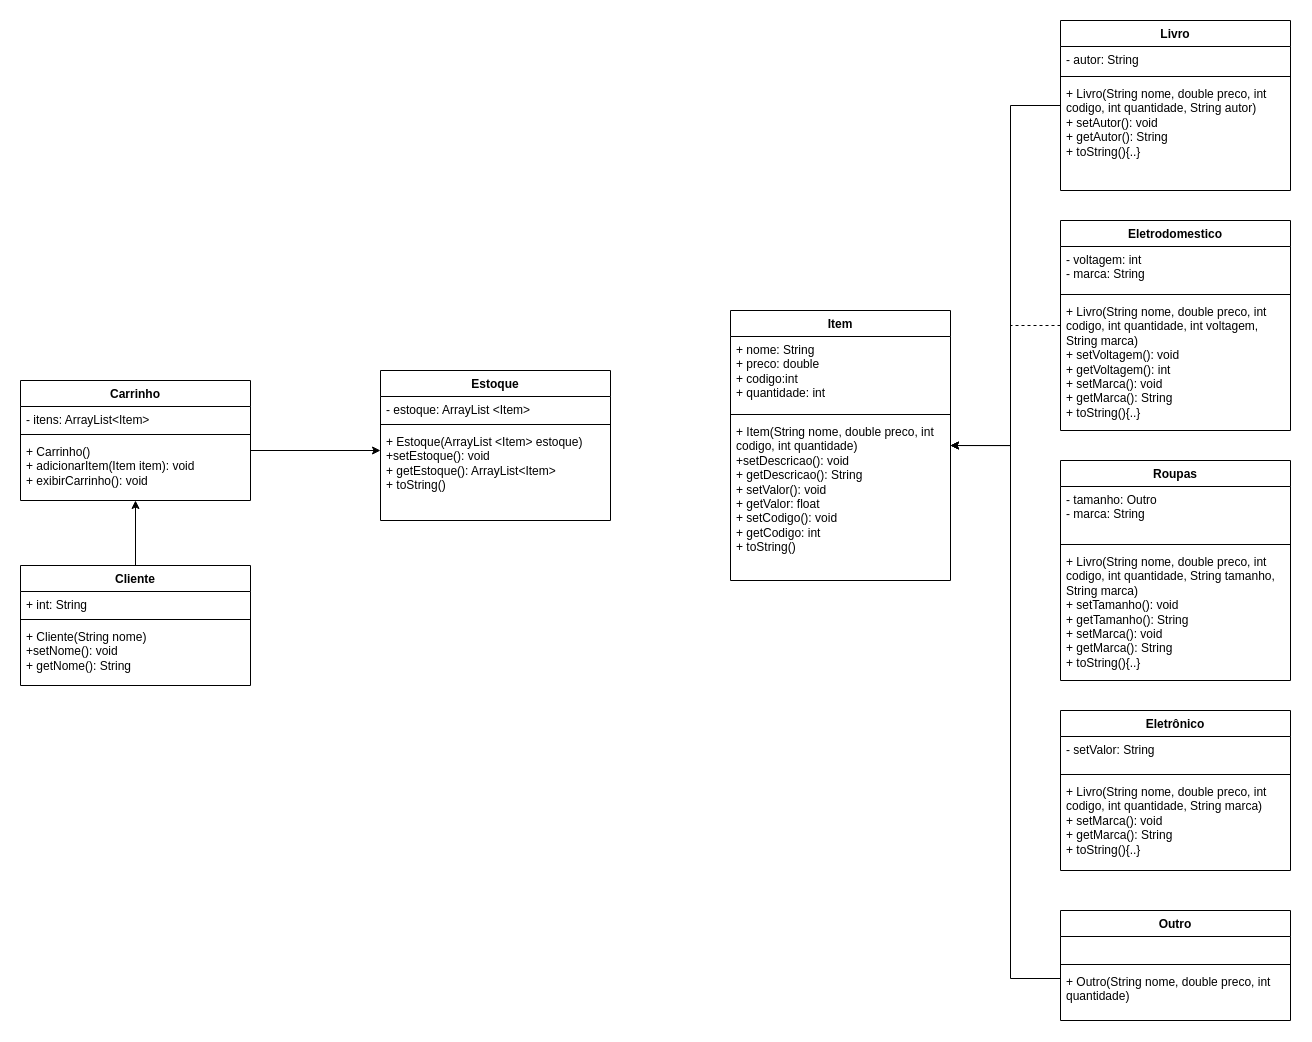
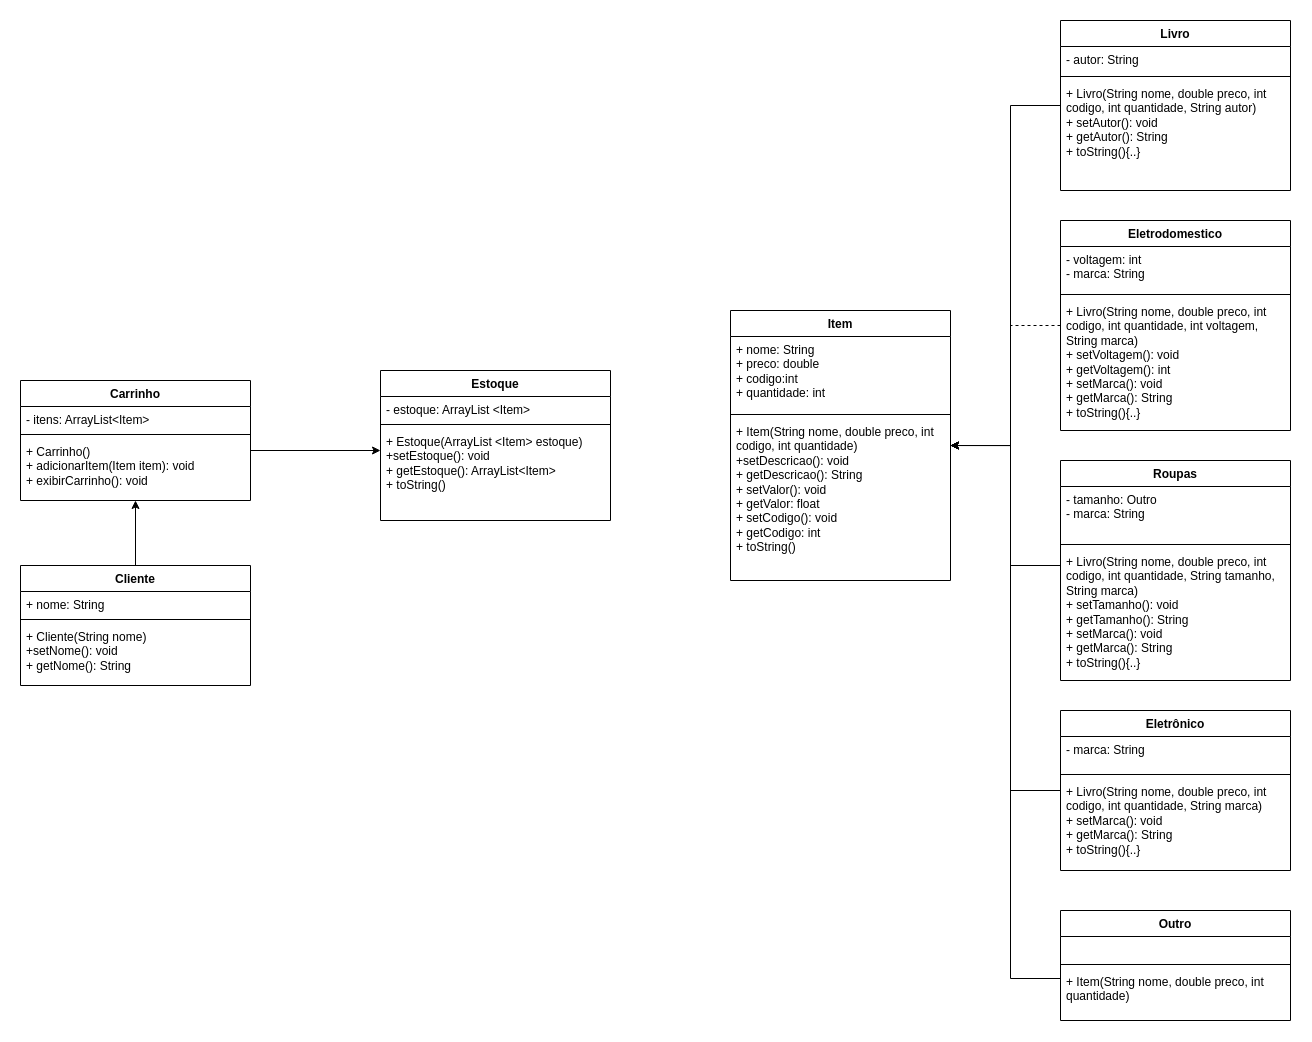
none -> (1036, 566)
(62, 606) -> (67, 606)
(1119, 751) -> (1111, 751)
none -> (1036, 791)
(1177, 990) -> (1177, 990)
